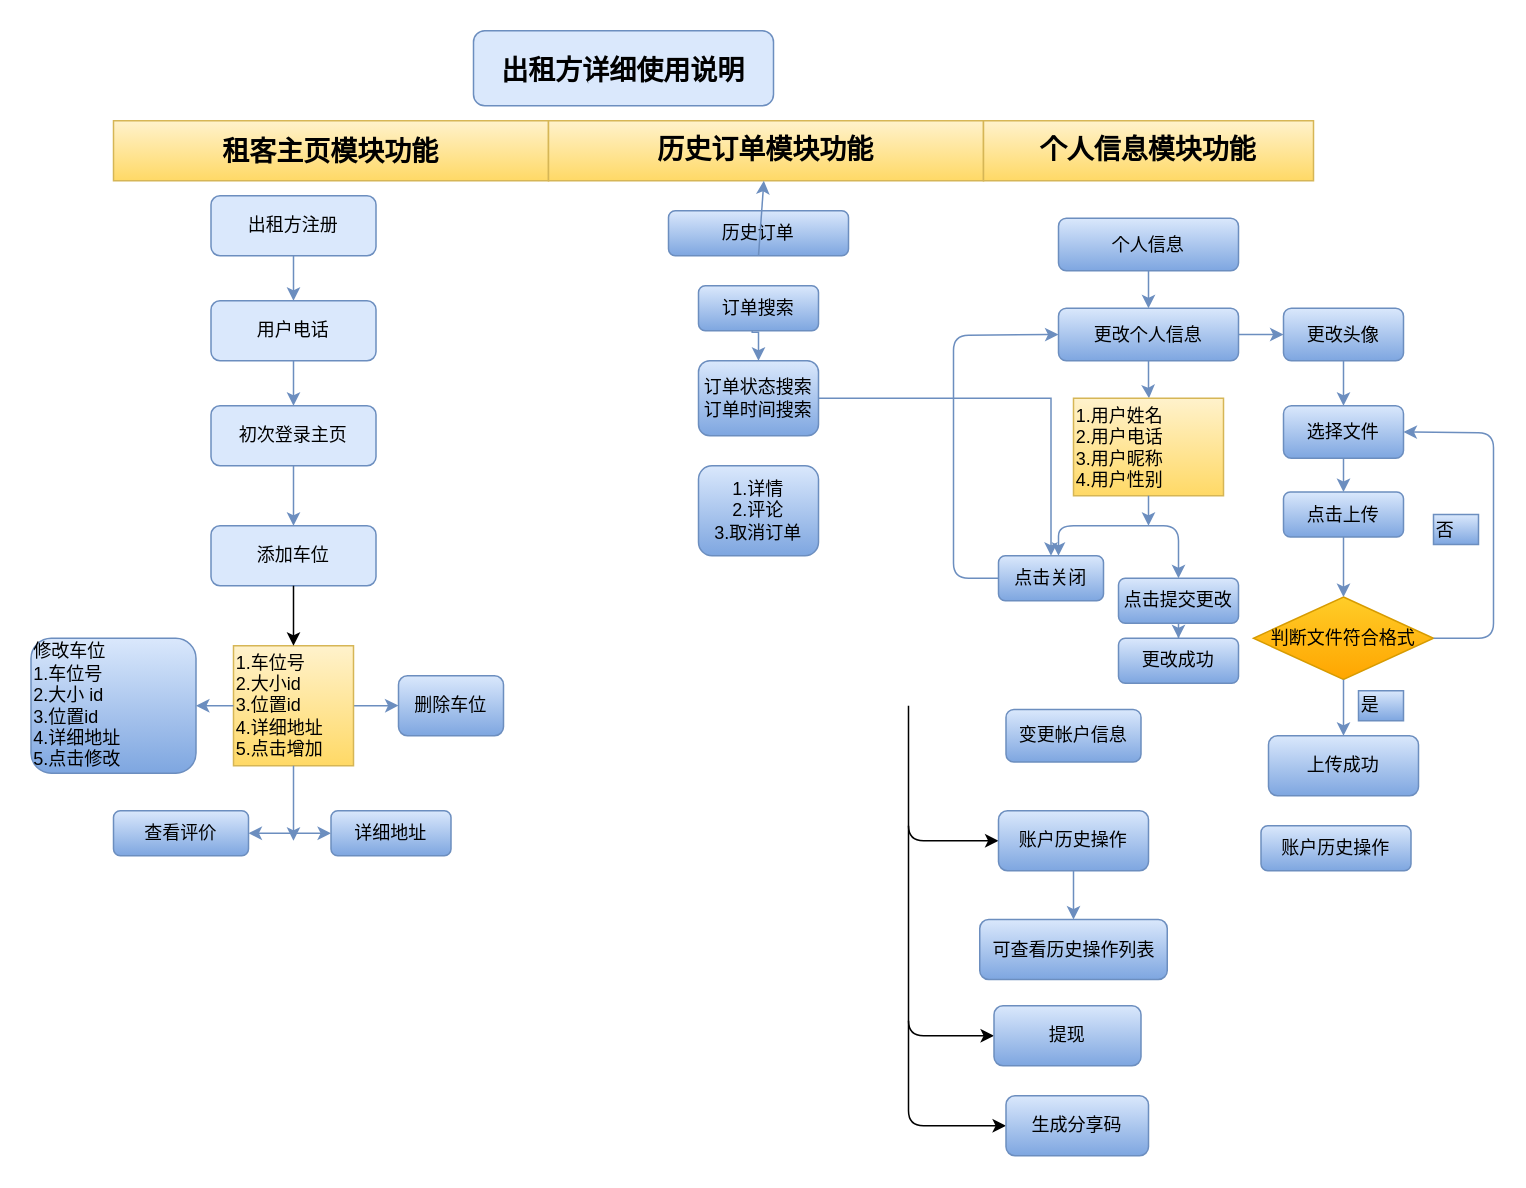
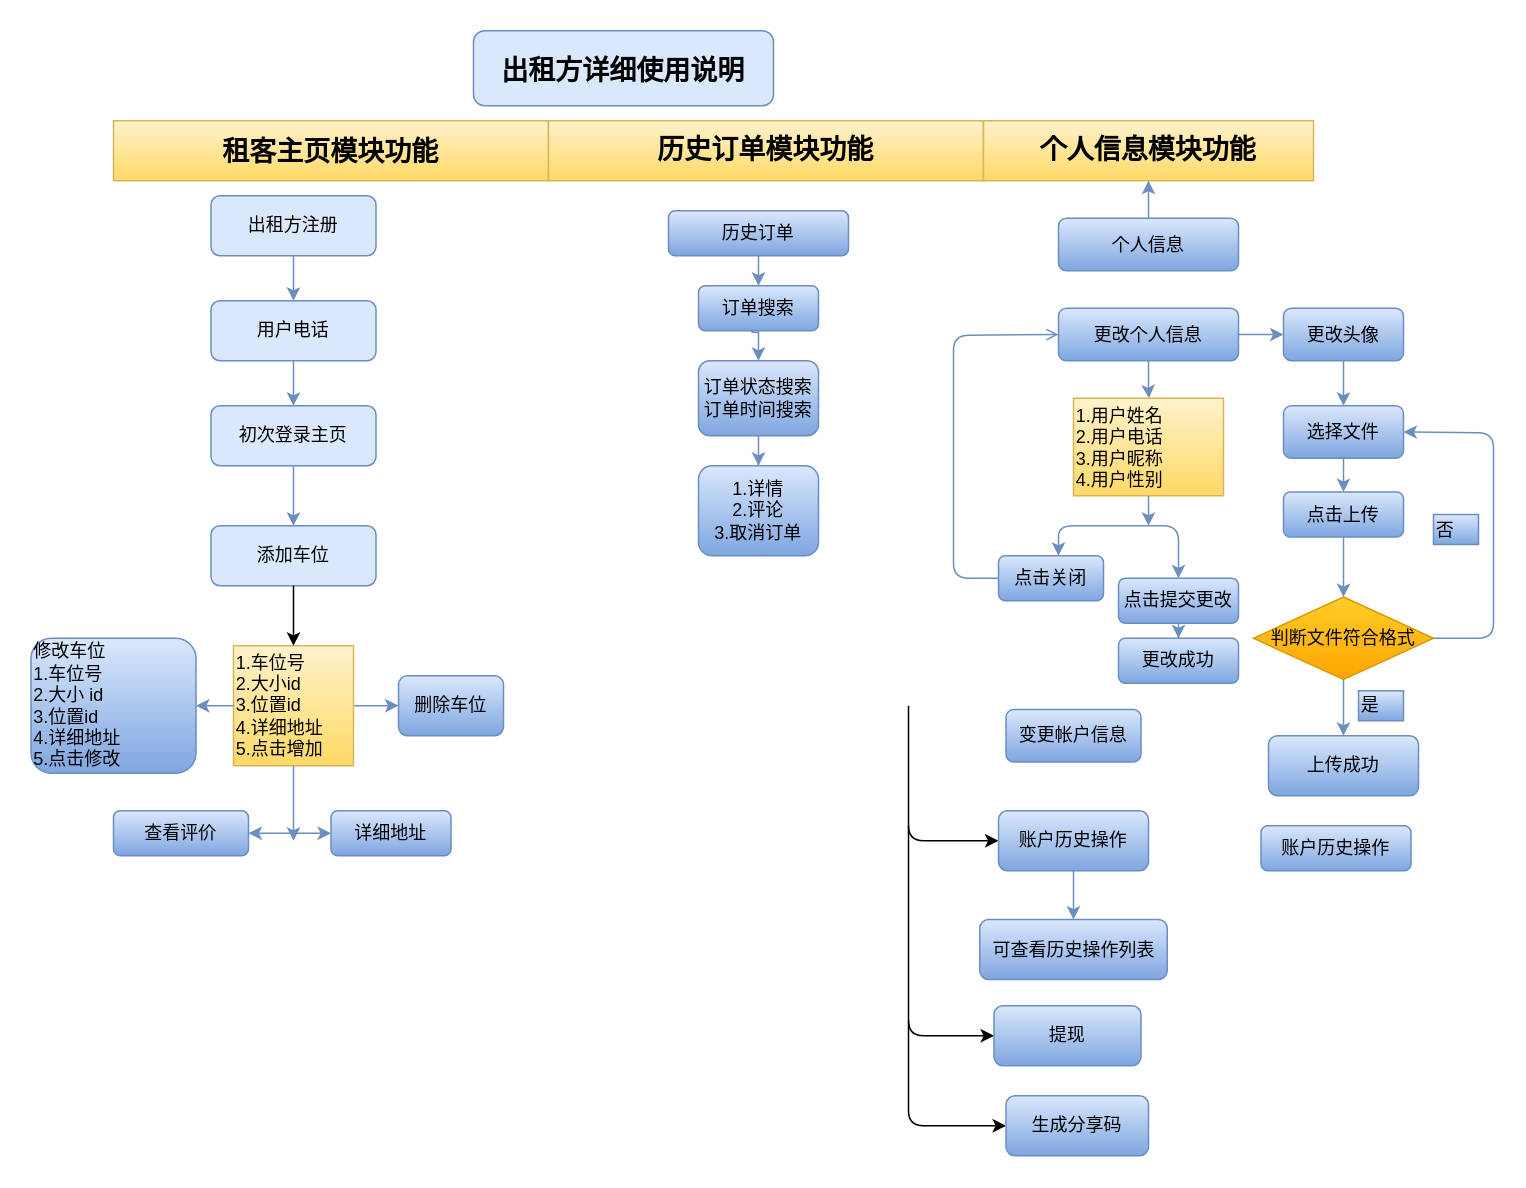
(761, 210) -> (758, 266)
(1148, 295) -> (1148, 194)
(1047, 335) -> (1049, 335)
(1008, 398) -> (758, 456)
